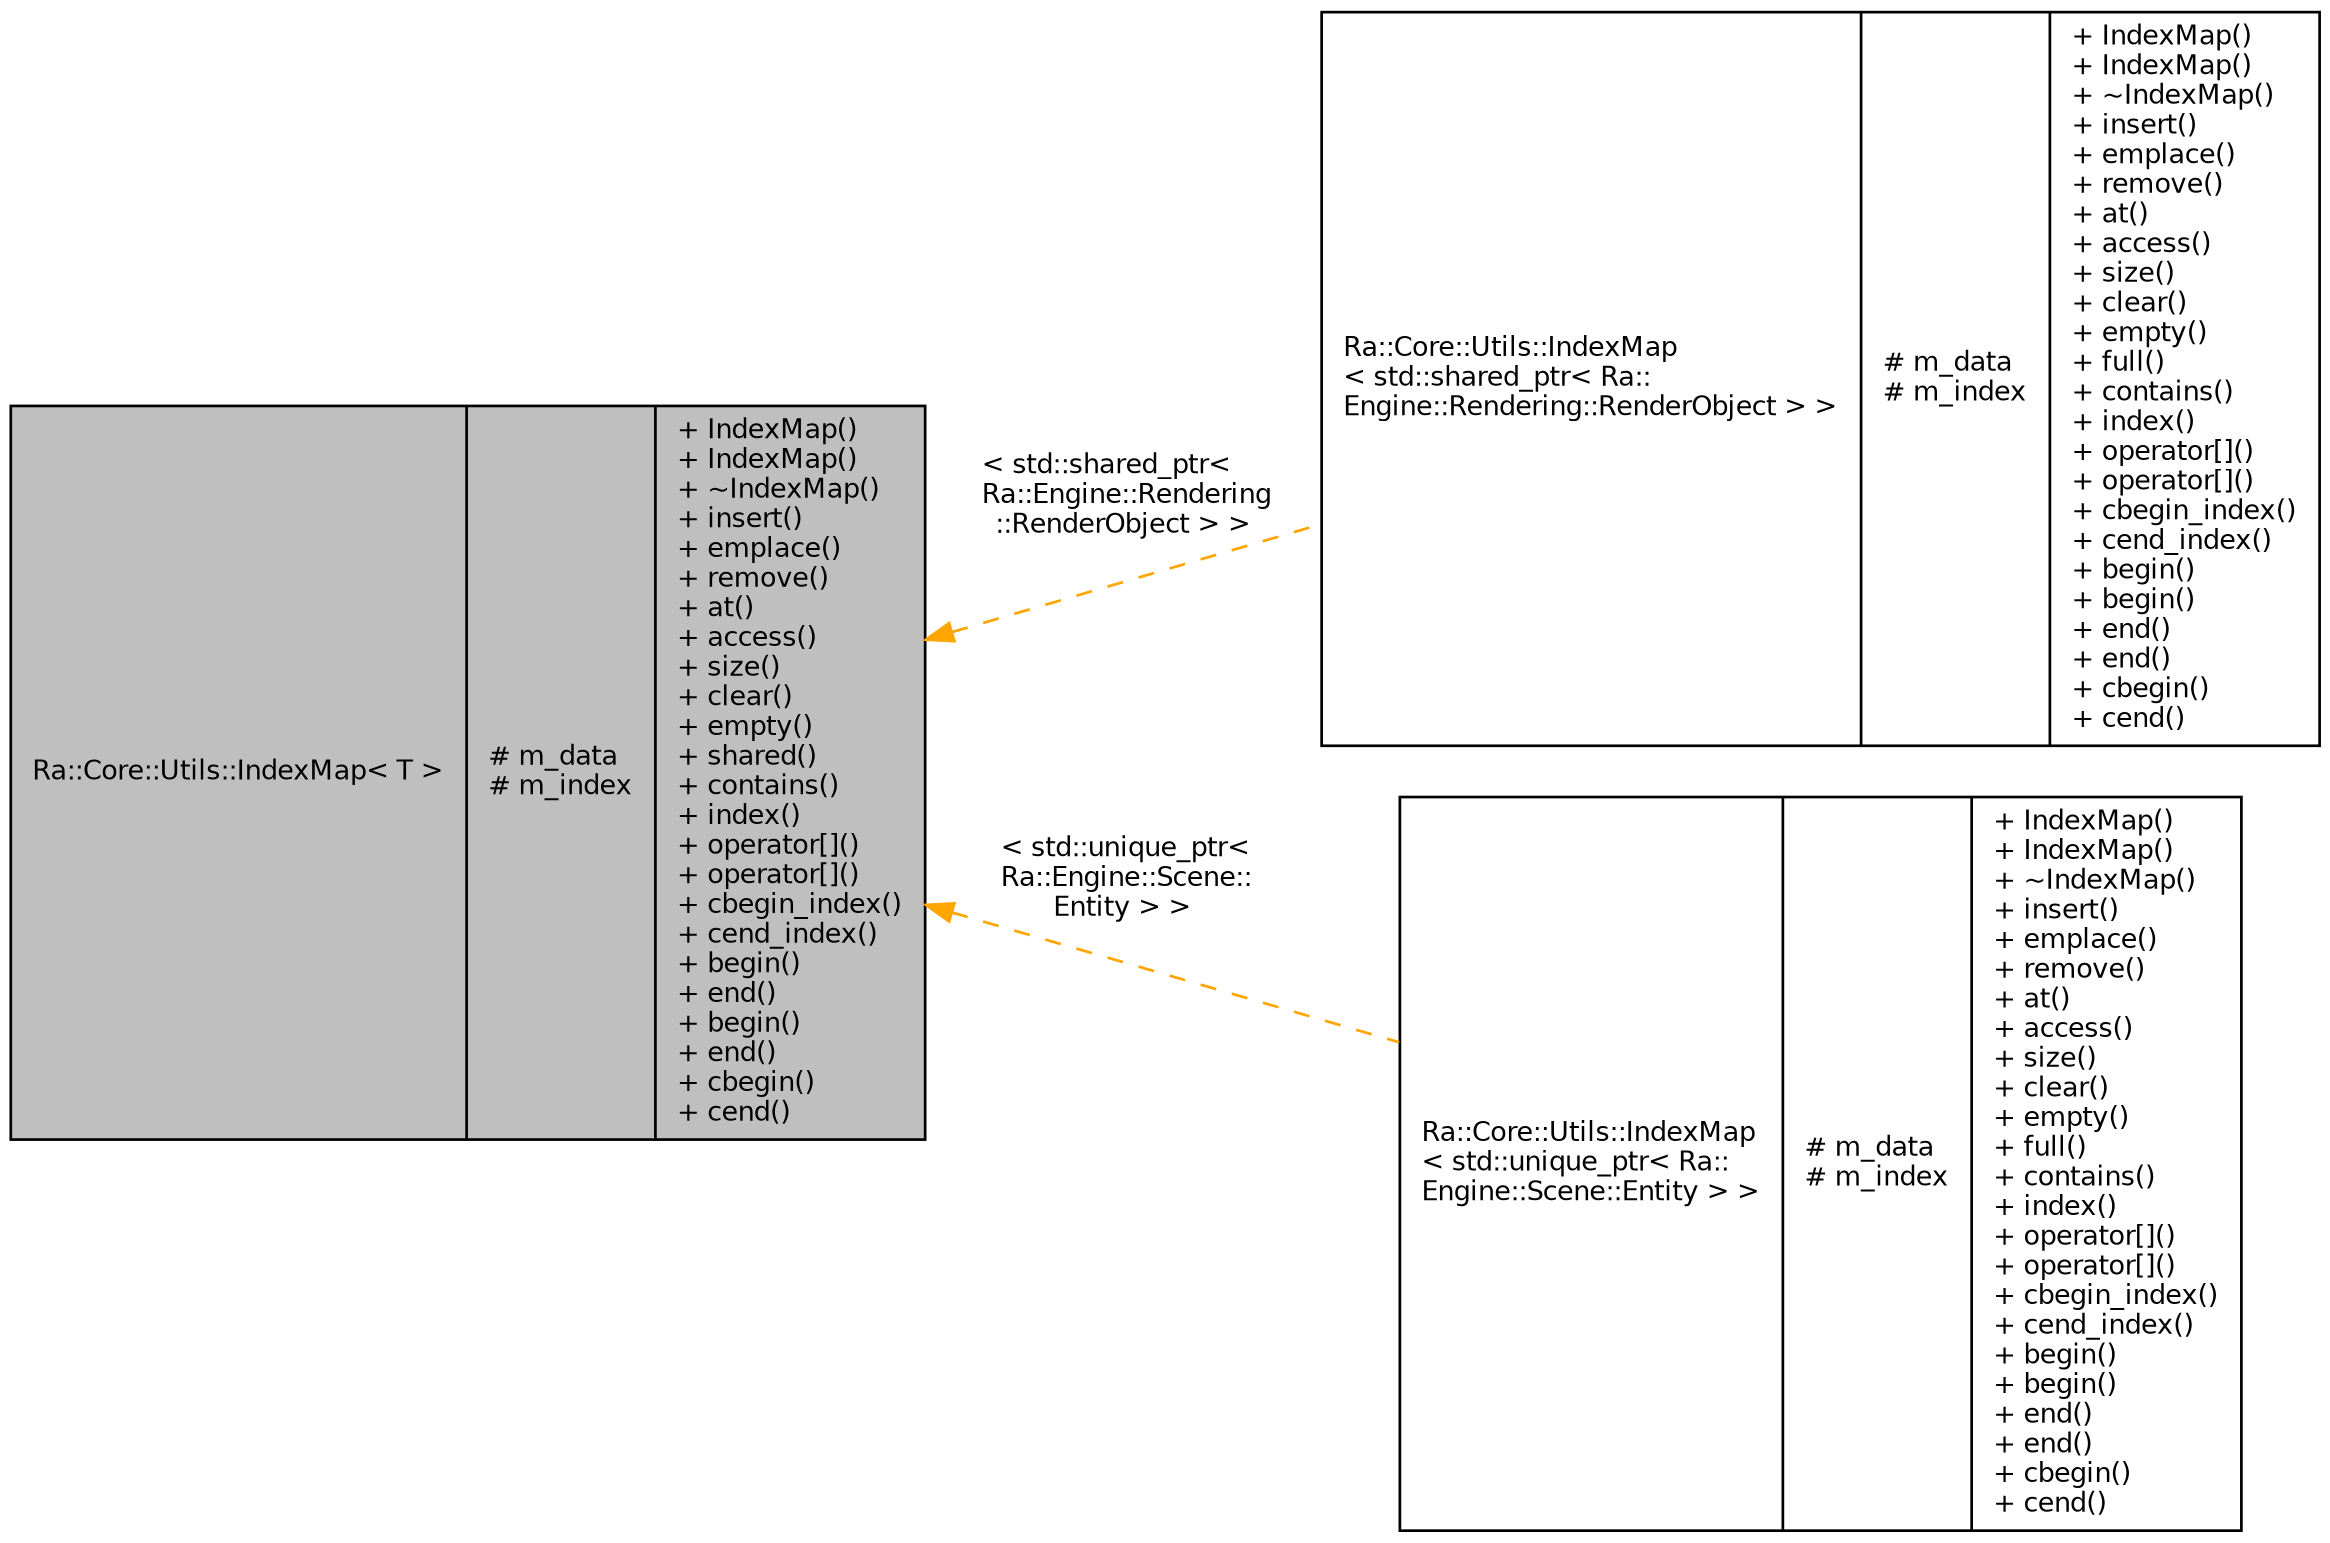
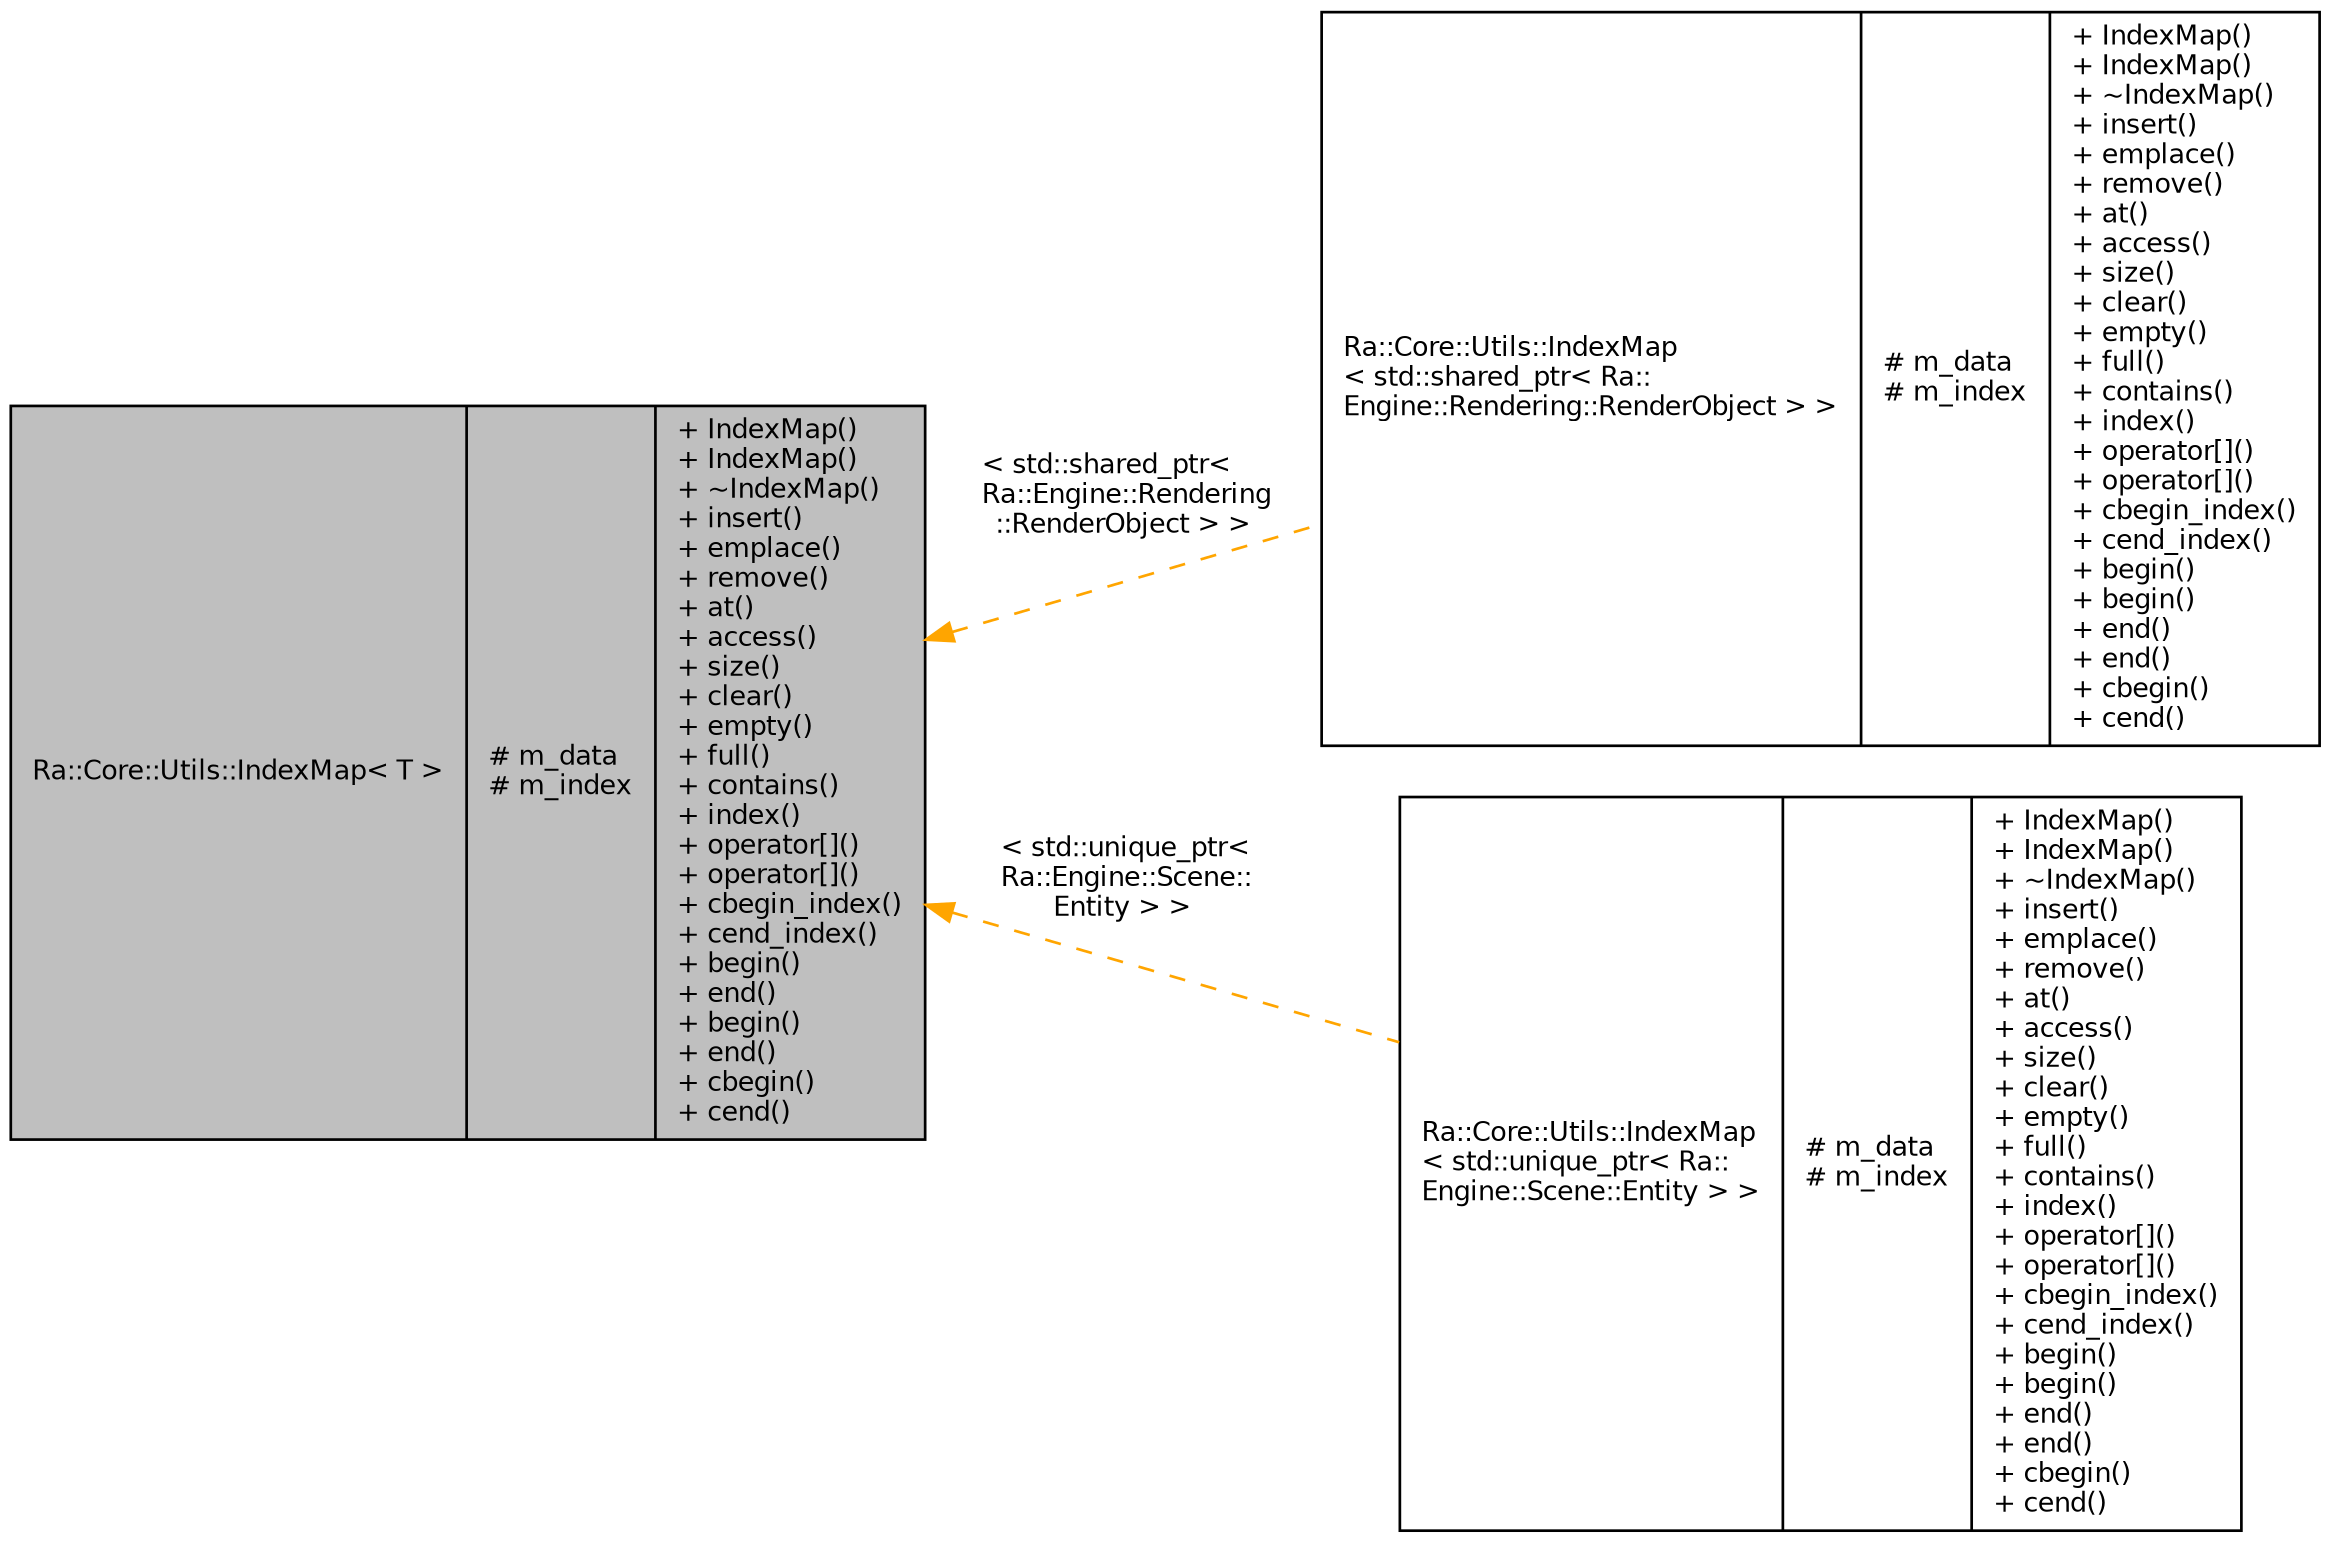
(747, 757) -> (724, 757)
